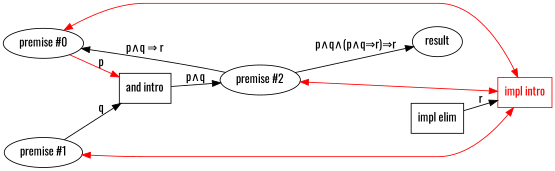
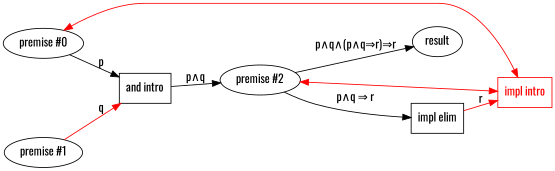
(158, 60) -> (342, 110)
(91, 64) -> (91, 64)
(477, 107) -> (477, 107)
(89, 124) -> (89, 124)
(306, 157) -> none
